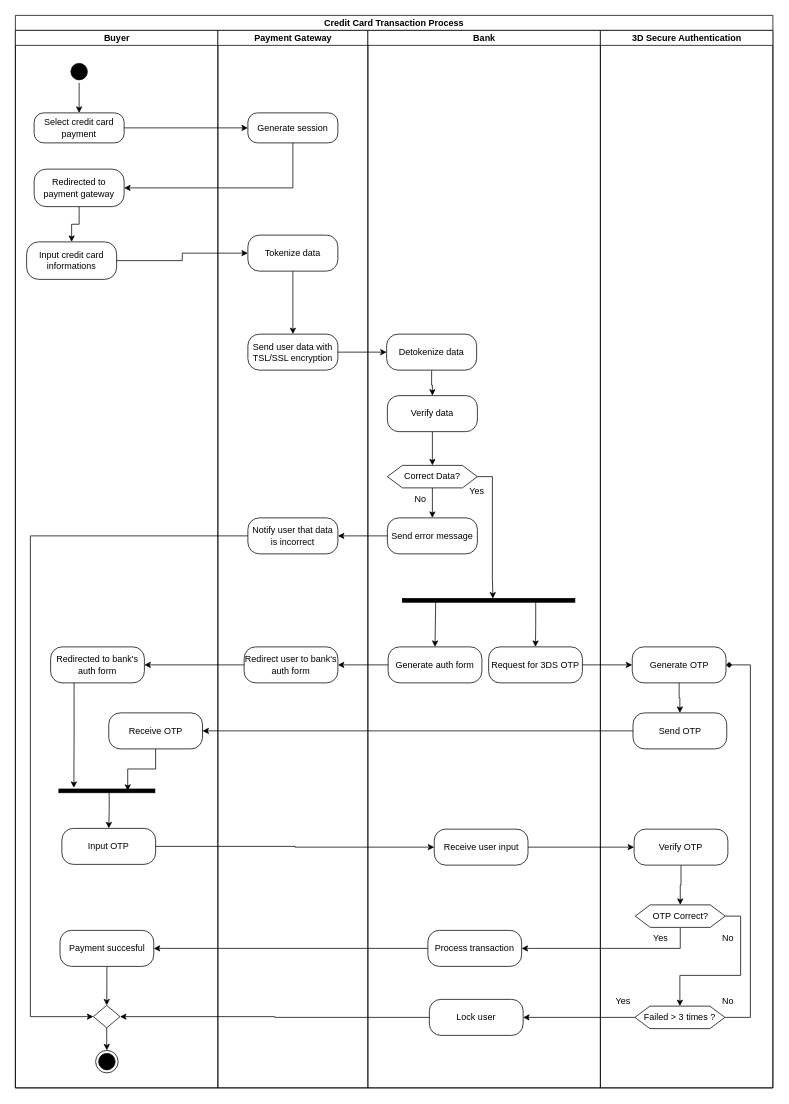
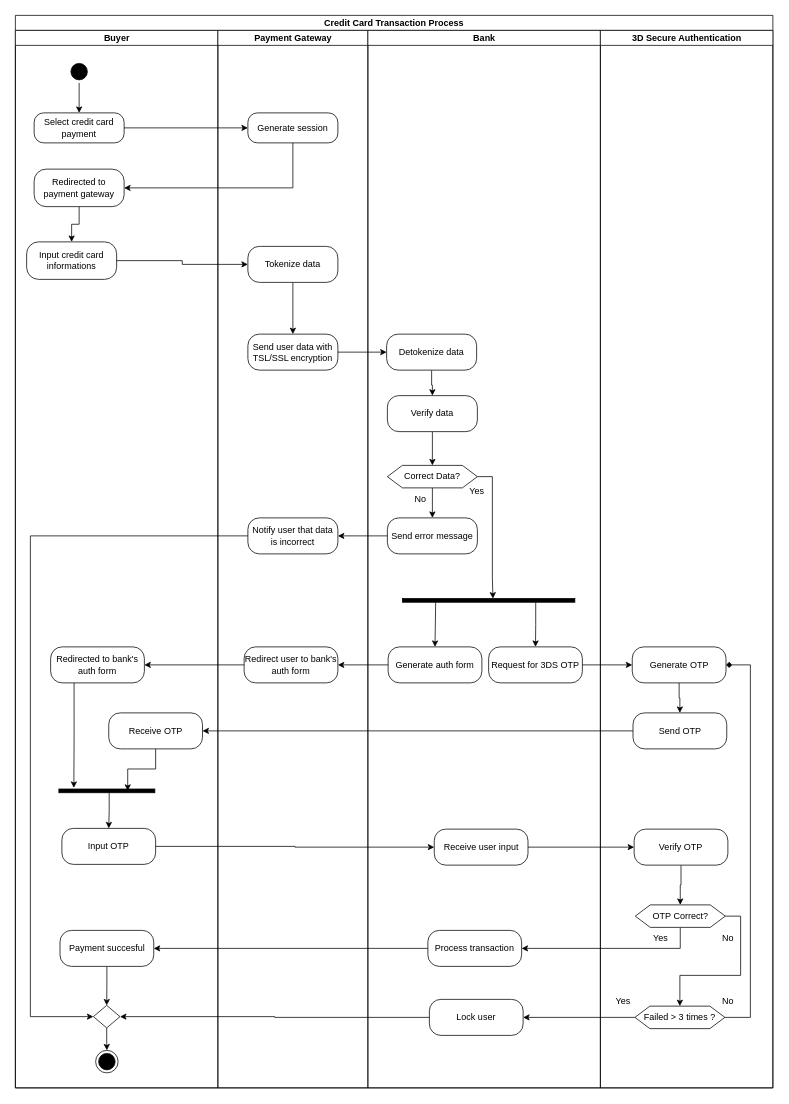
(293, 253) -> (293, 264)
